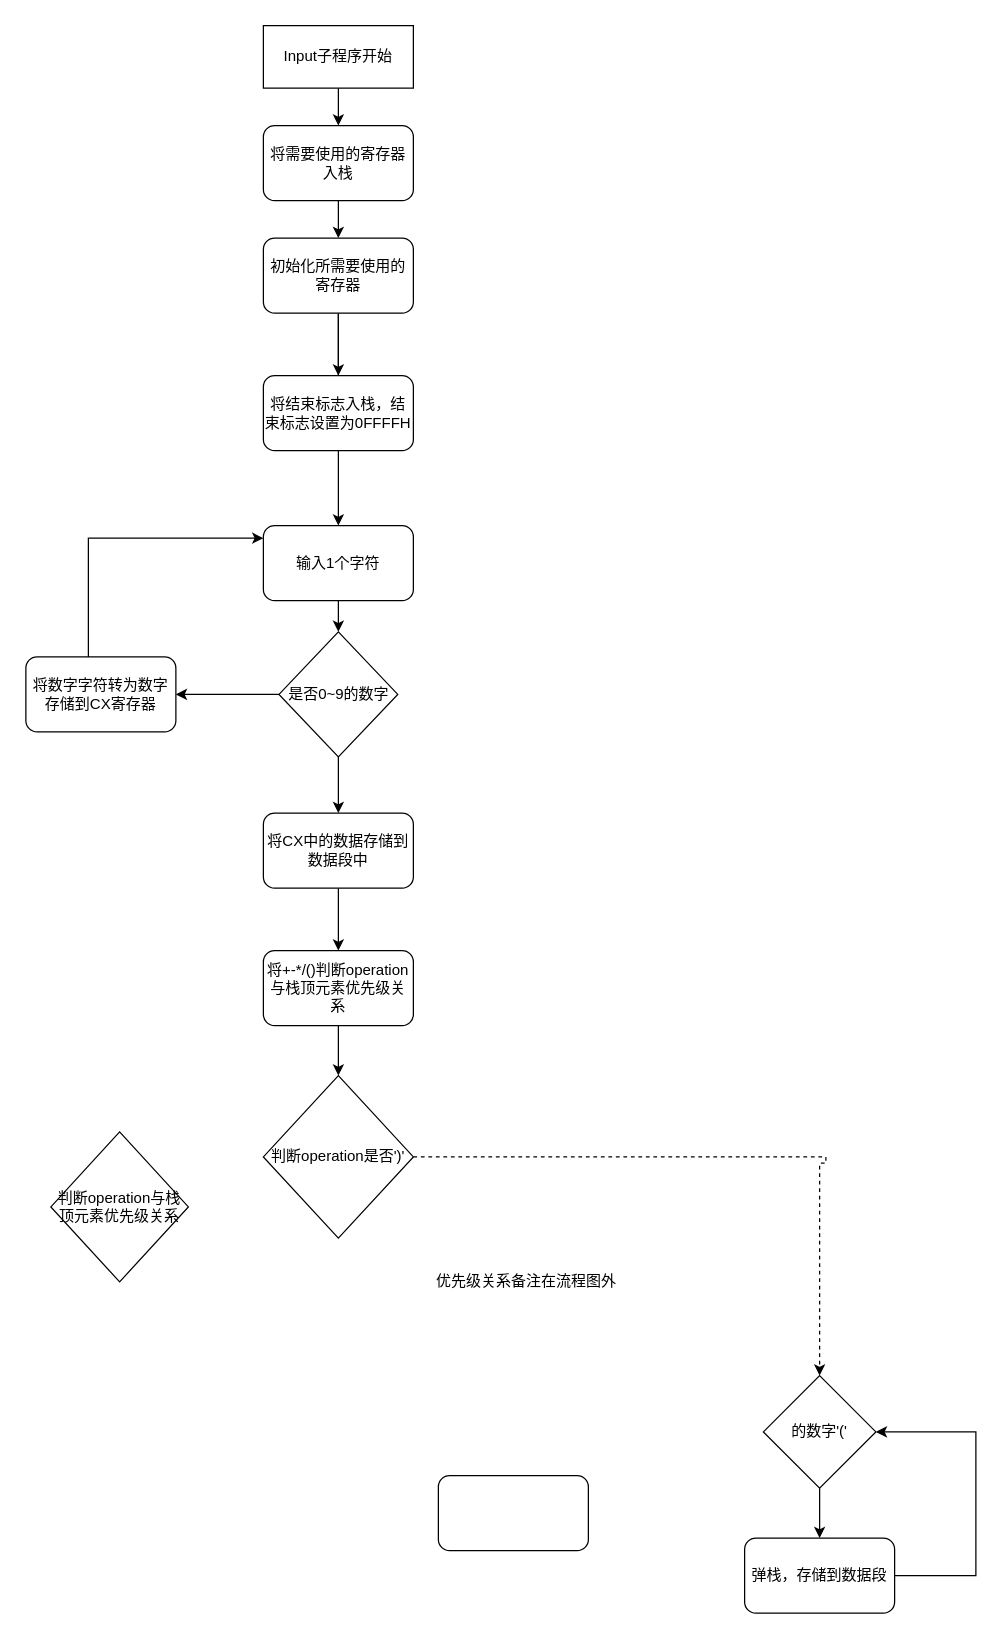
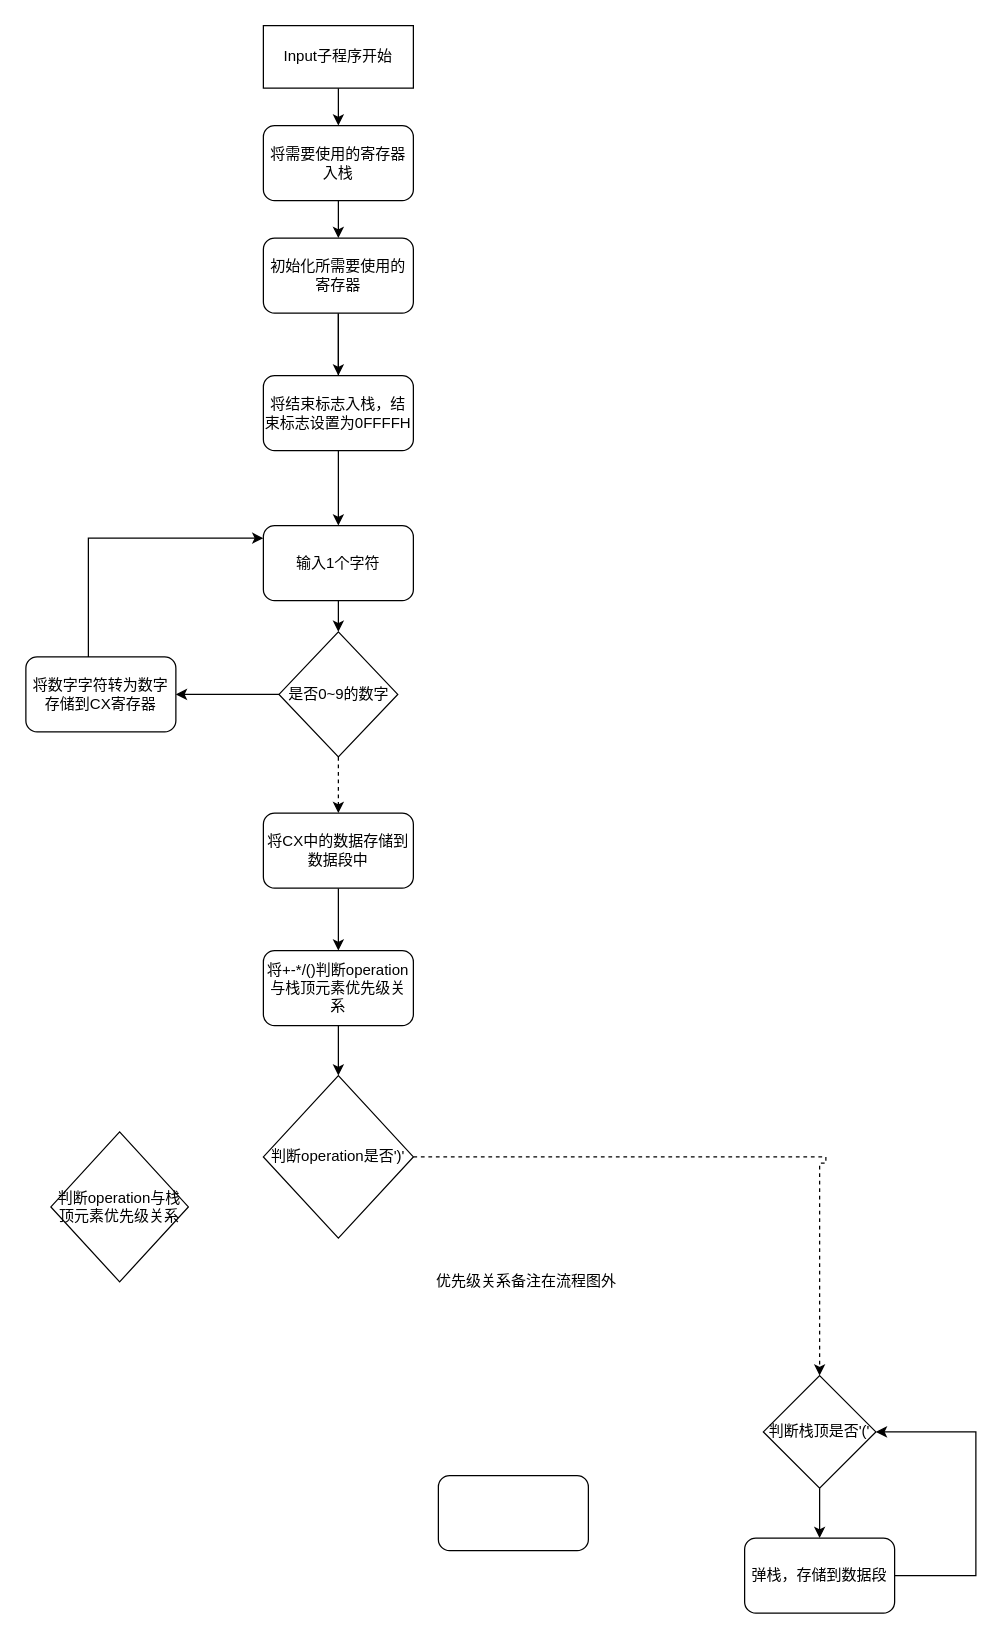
(338, 781) -> (338, 781)
(819, 1432) -> (819, 1432)
